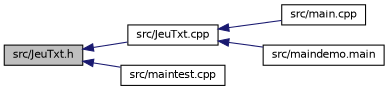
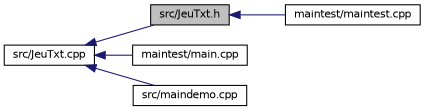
(324, 15) -> (190, 55)
(110, 45) -> (125, 34)
(324, 55) -> (190, 96)
(173, 75) -> (353, 15)
